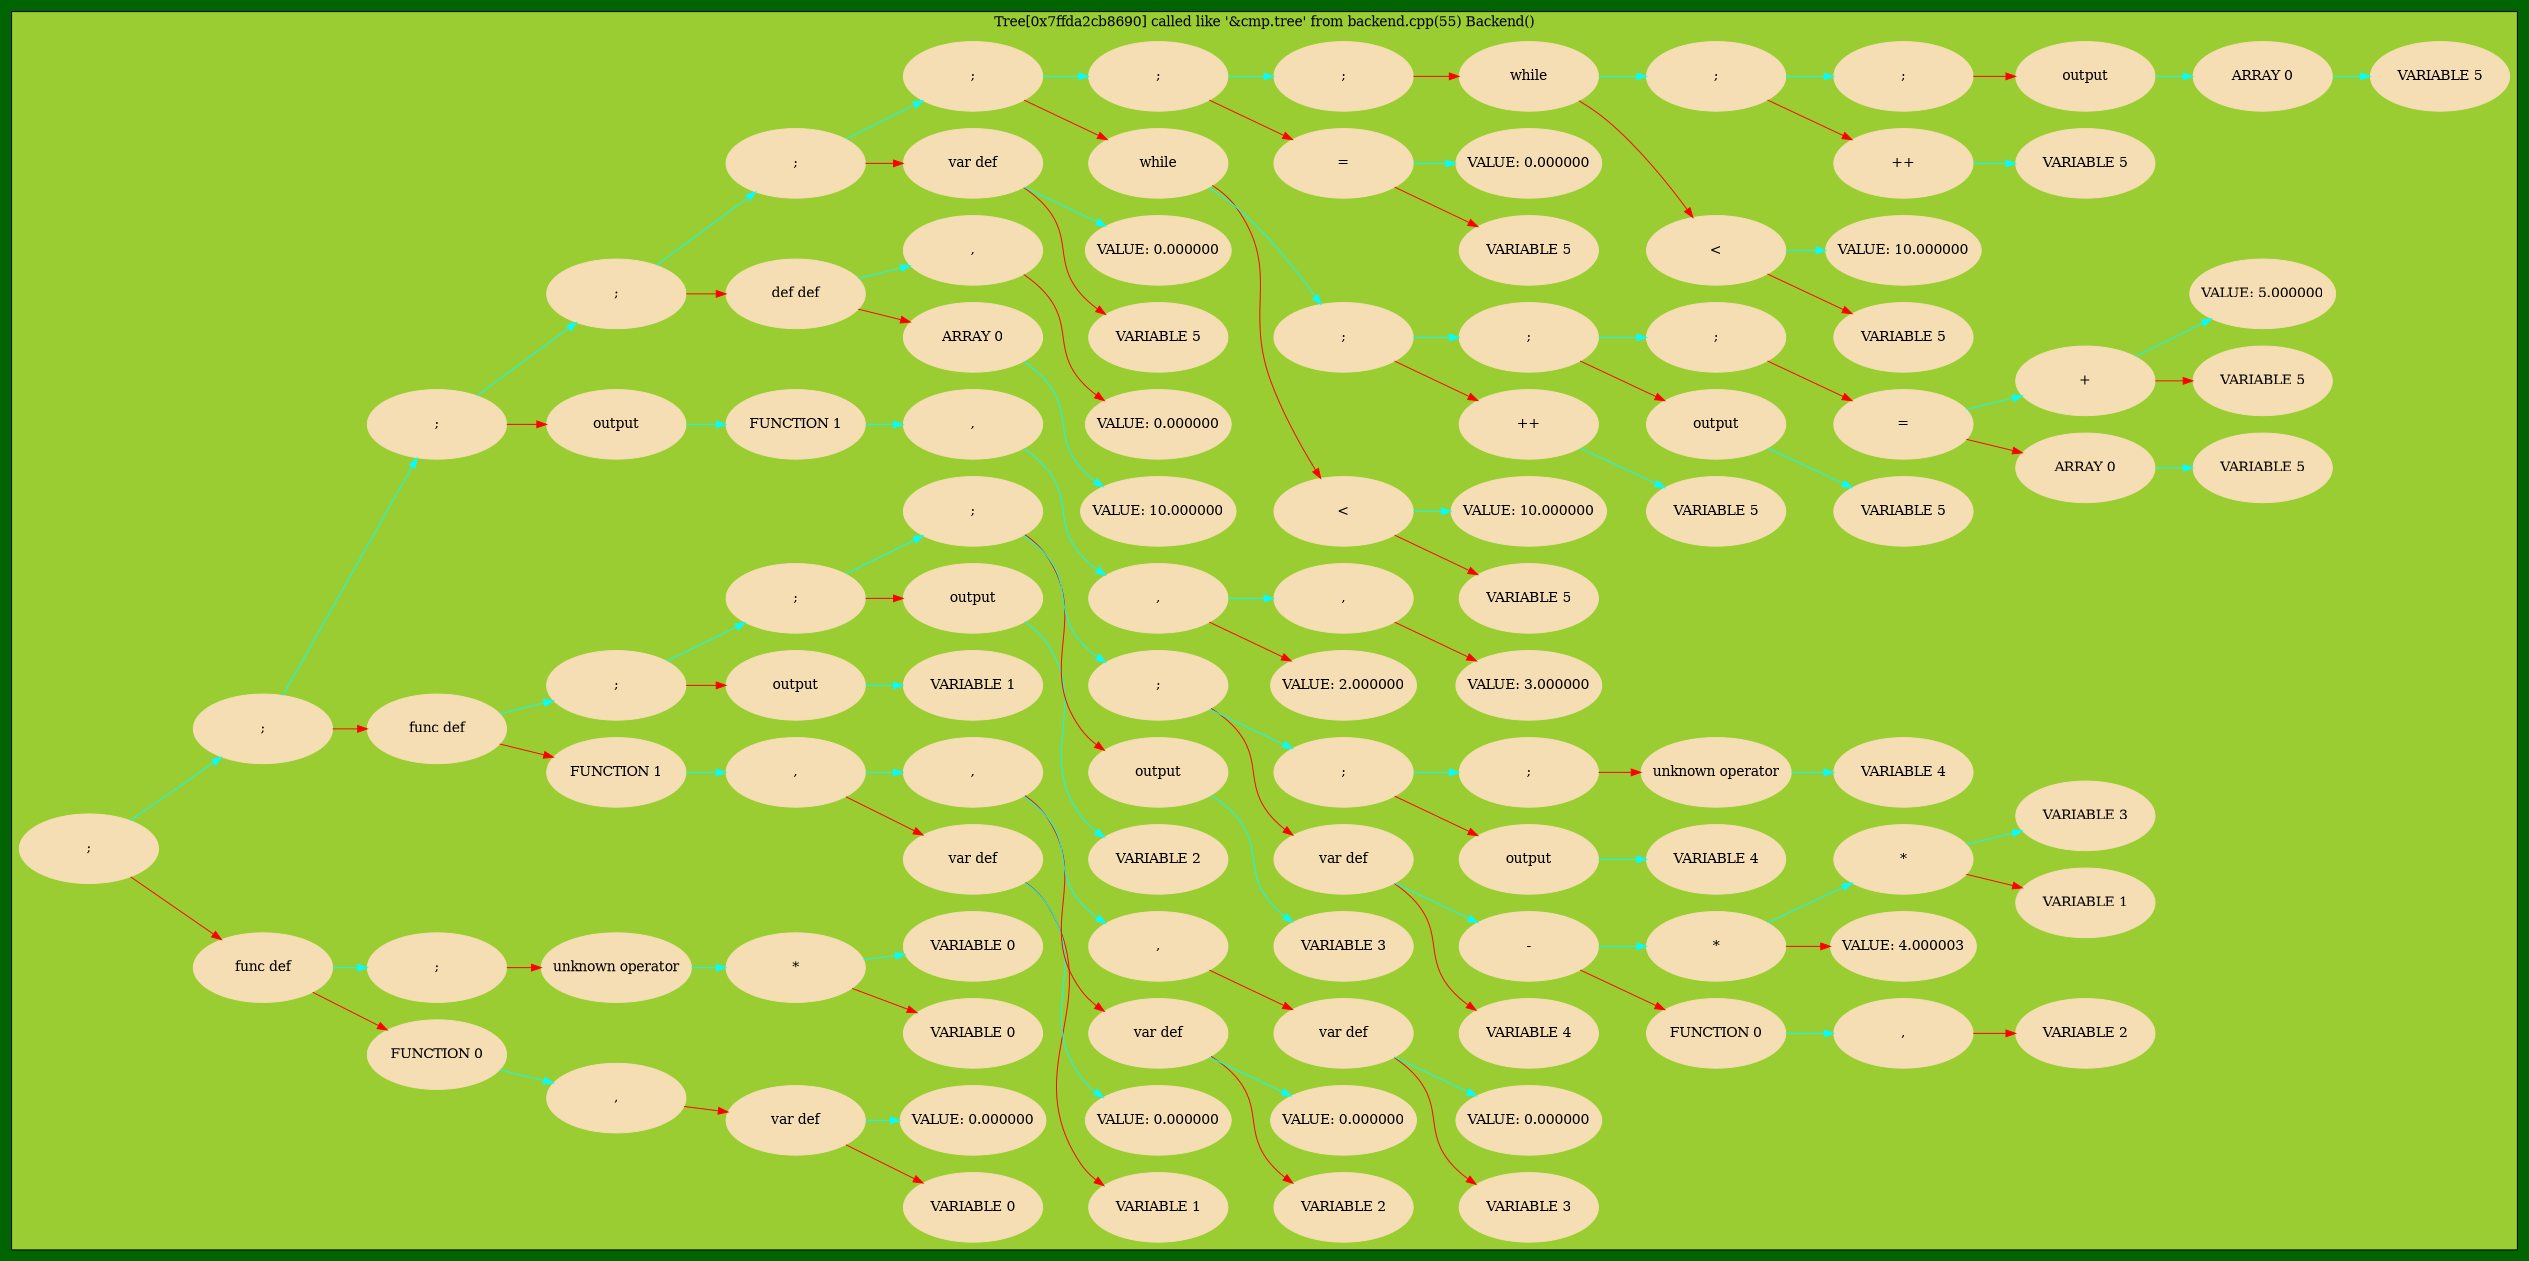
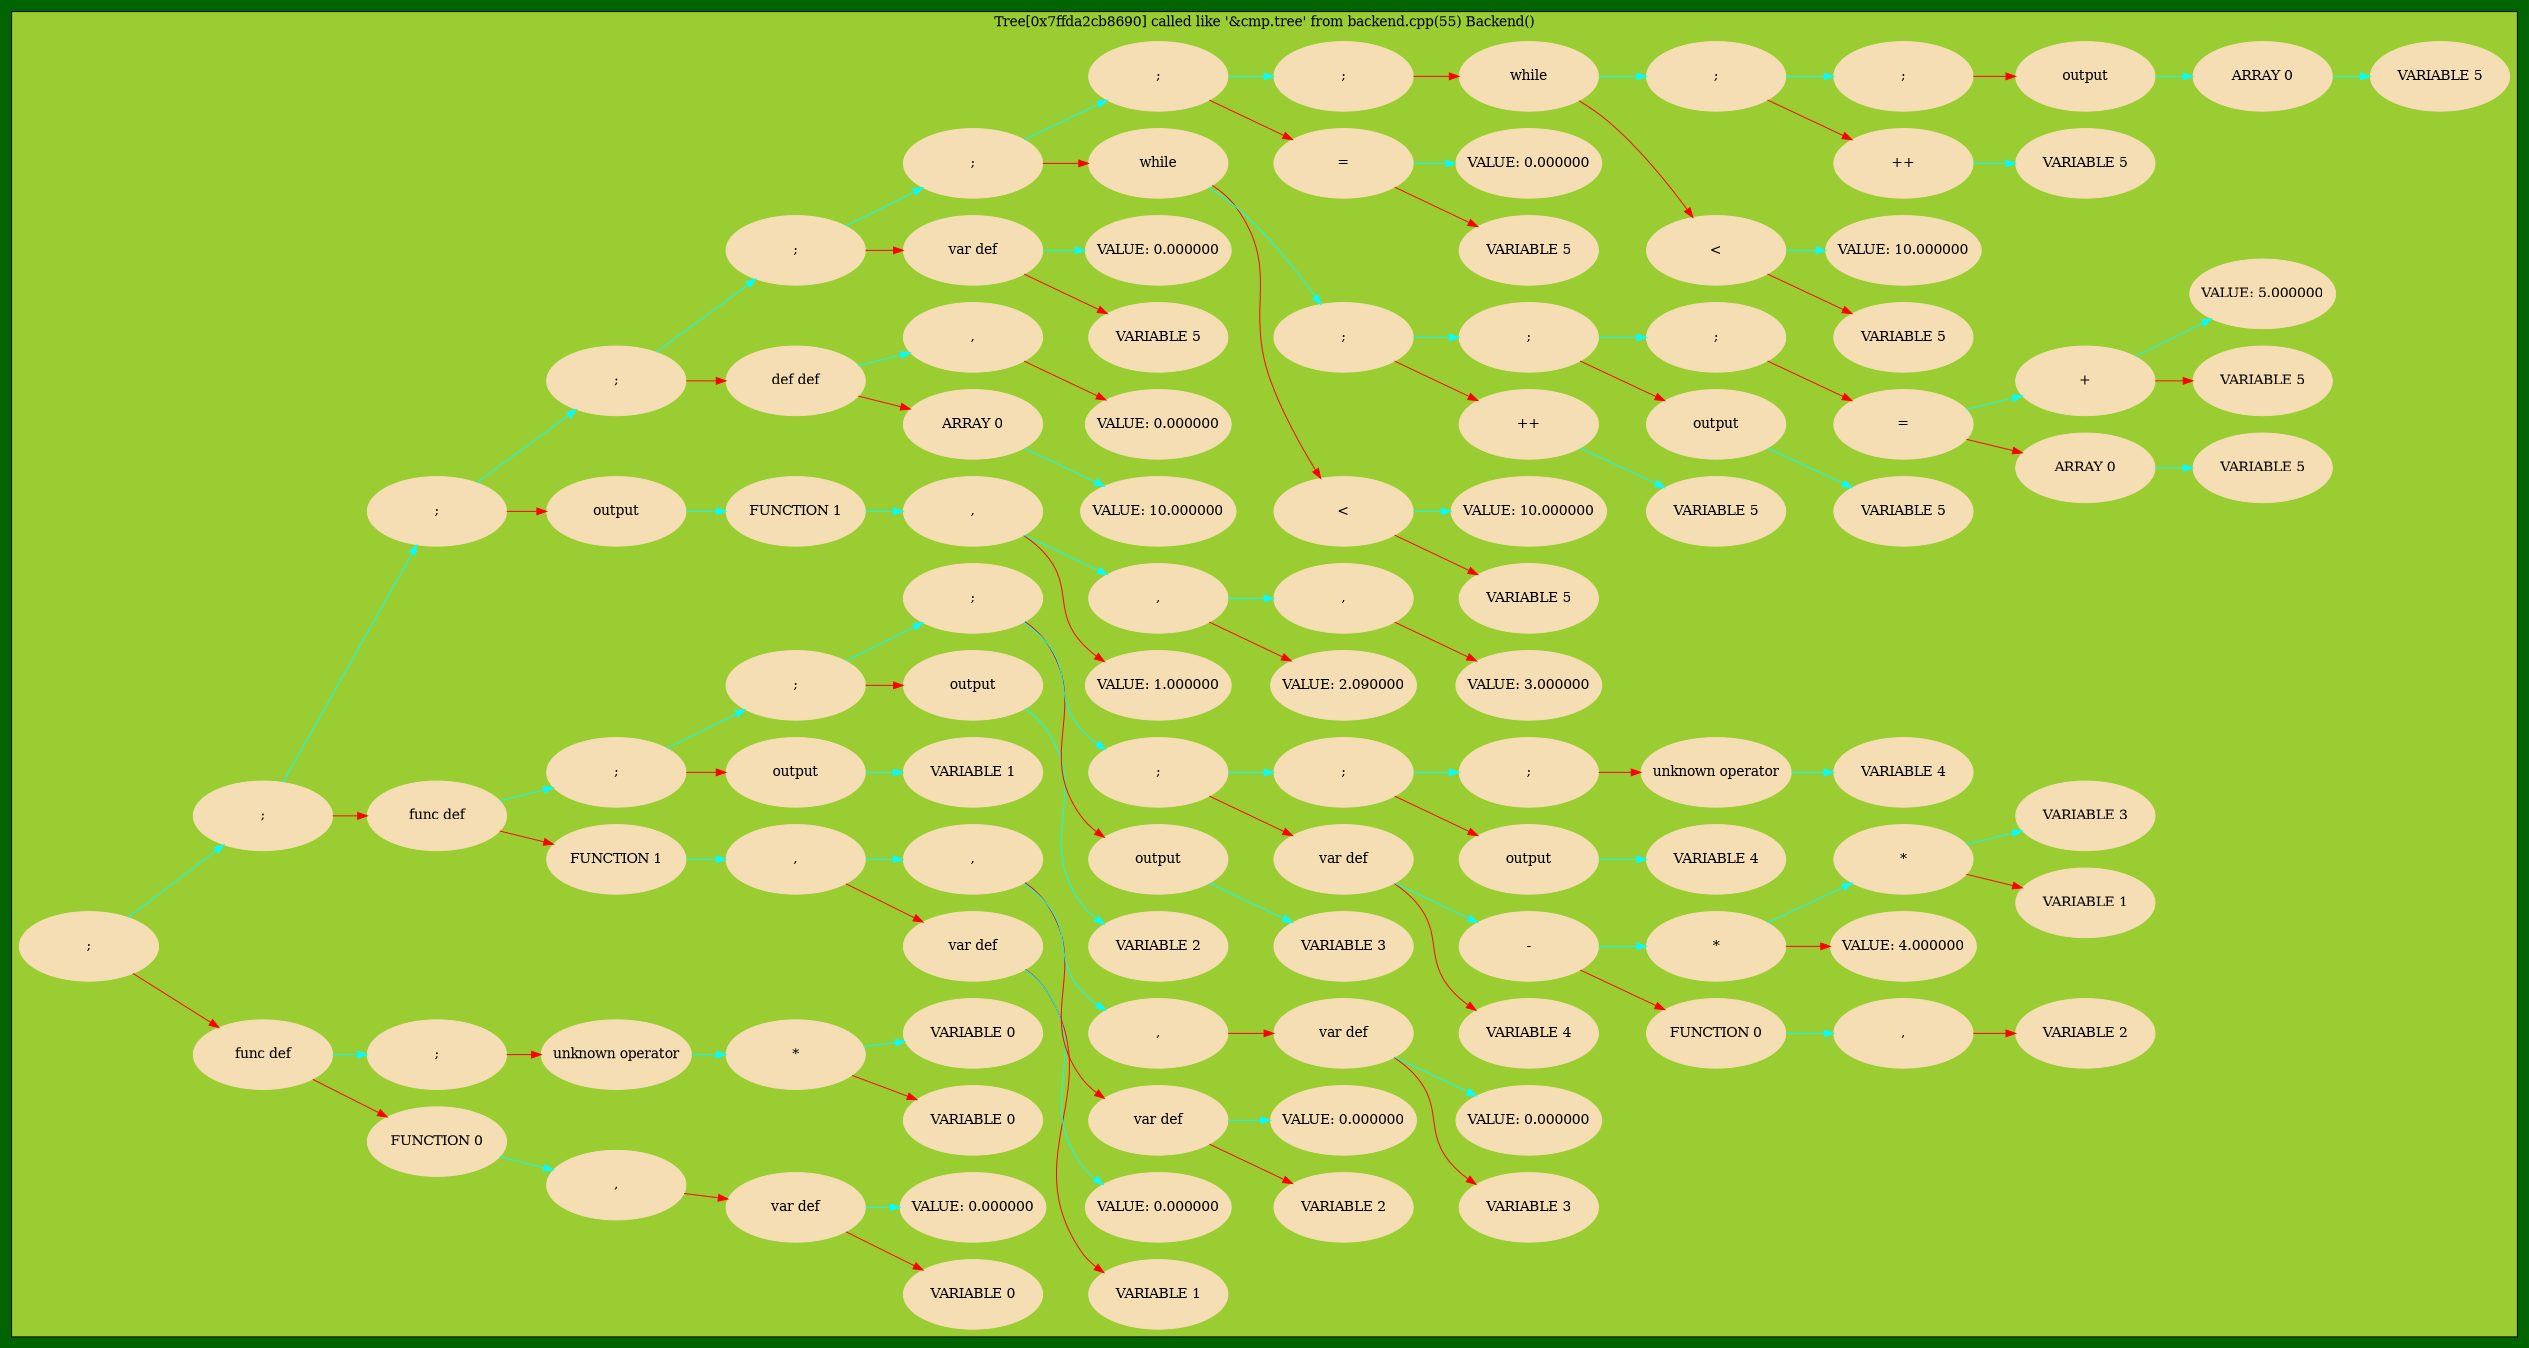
none -> (1158, 685)
(1344, 685) -> (1344, 685)
(1903, 946) -> (1903, 946)
